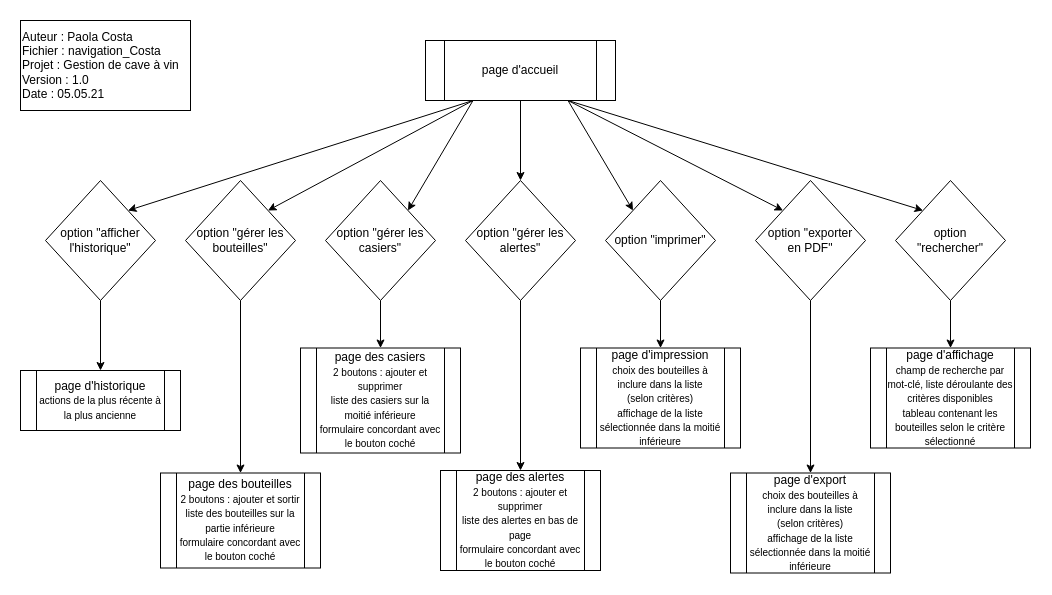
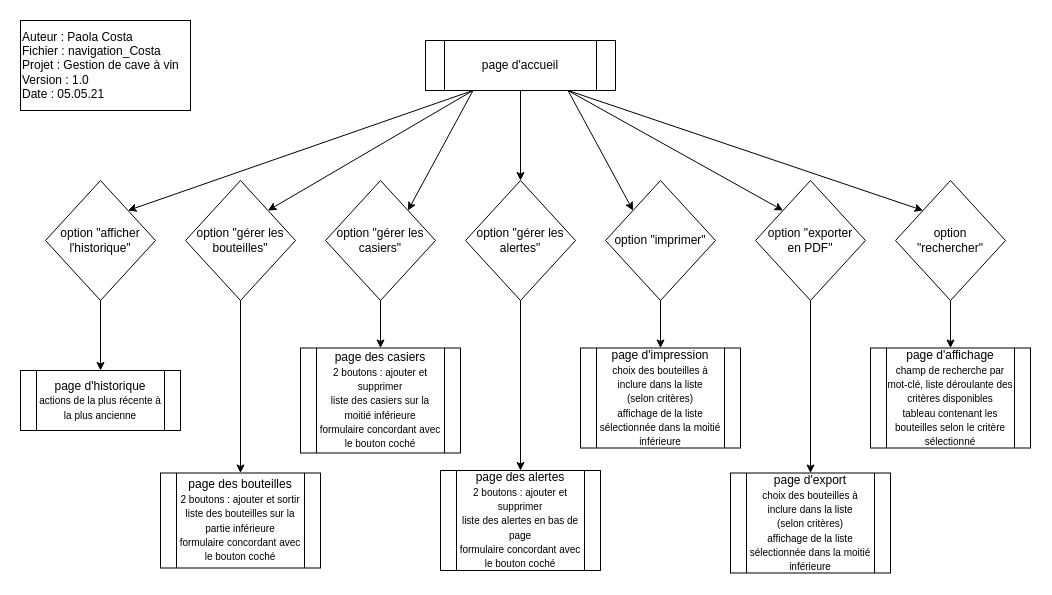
(521, 71) -> (521, 66)
